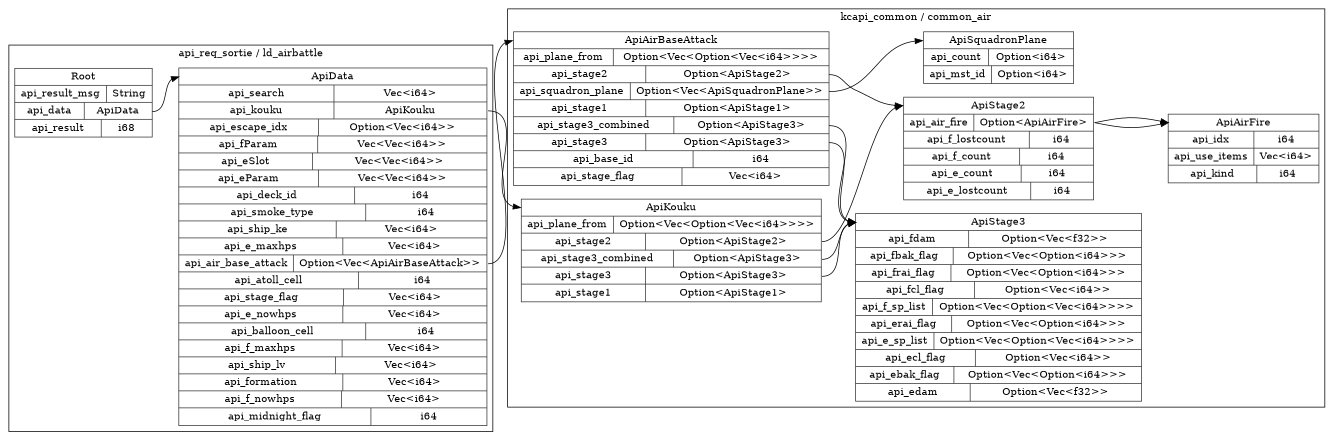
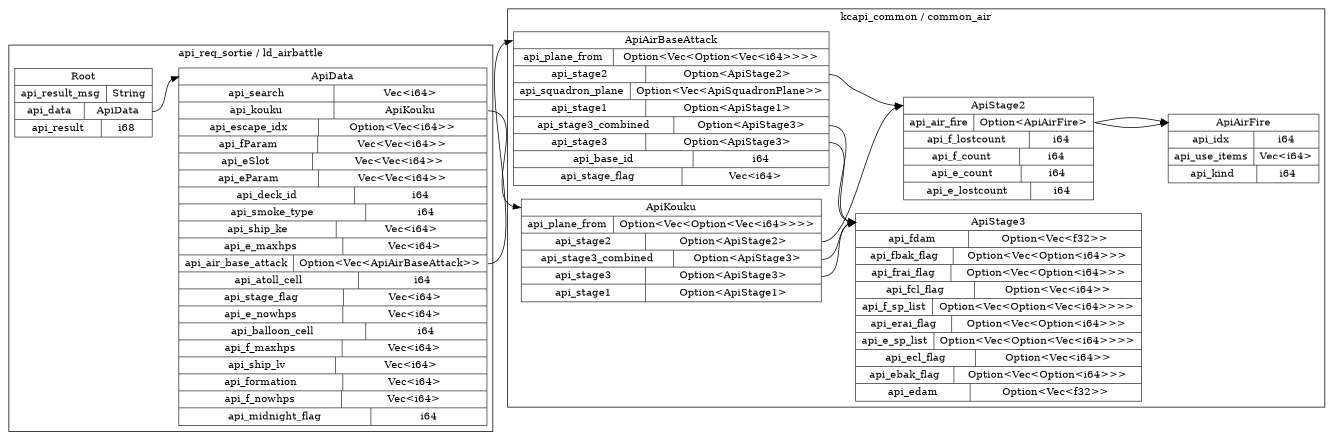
(999, 58) -> none
